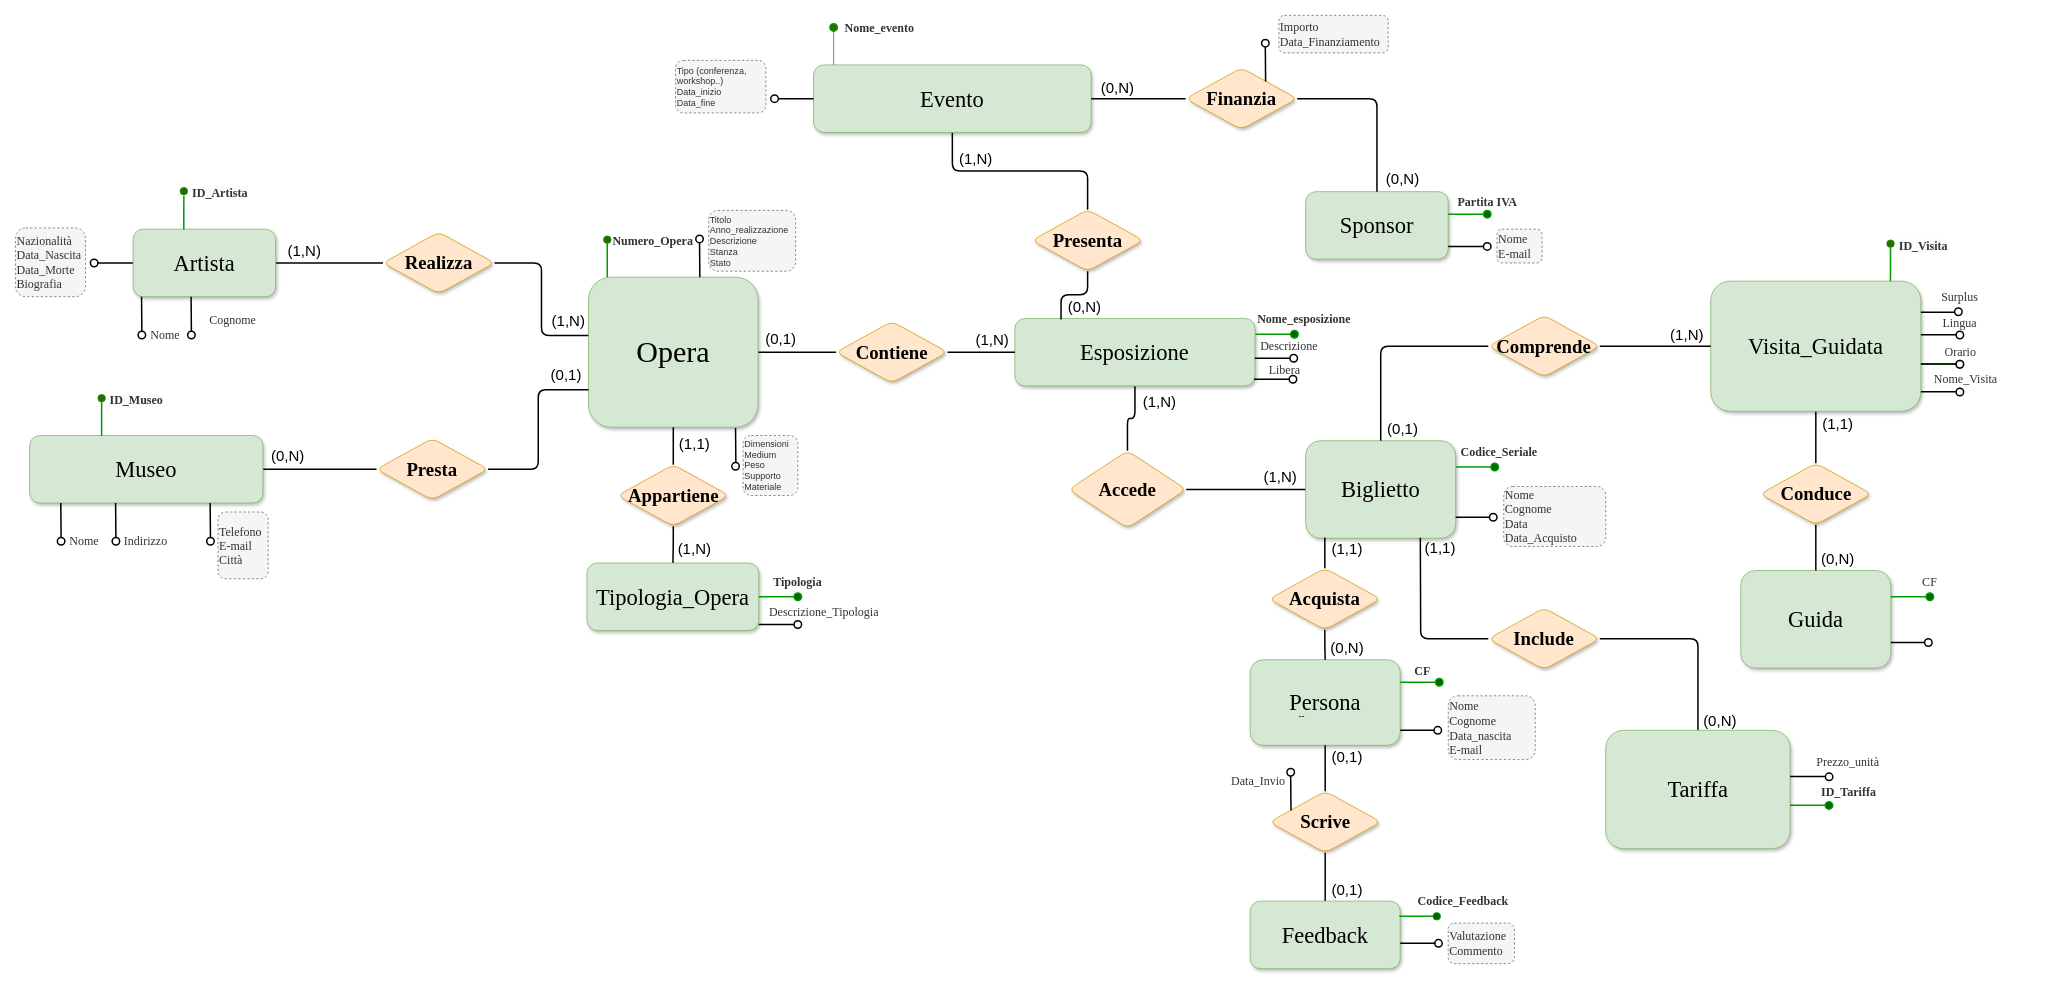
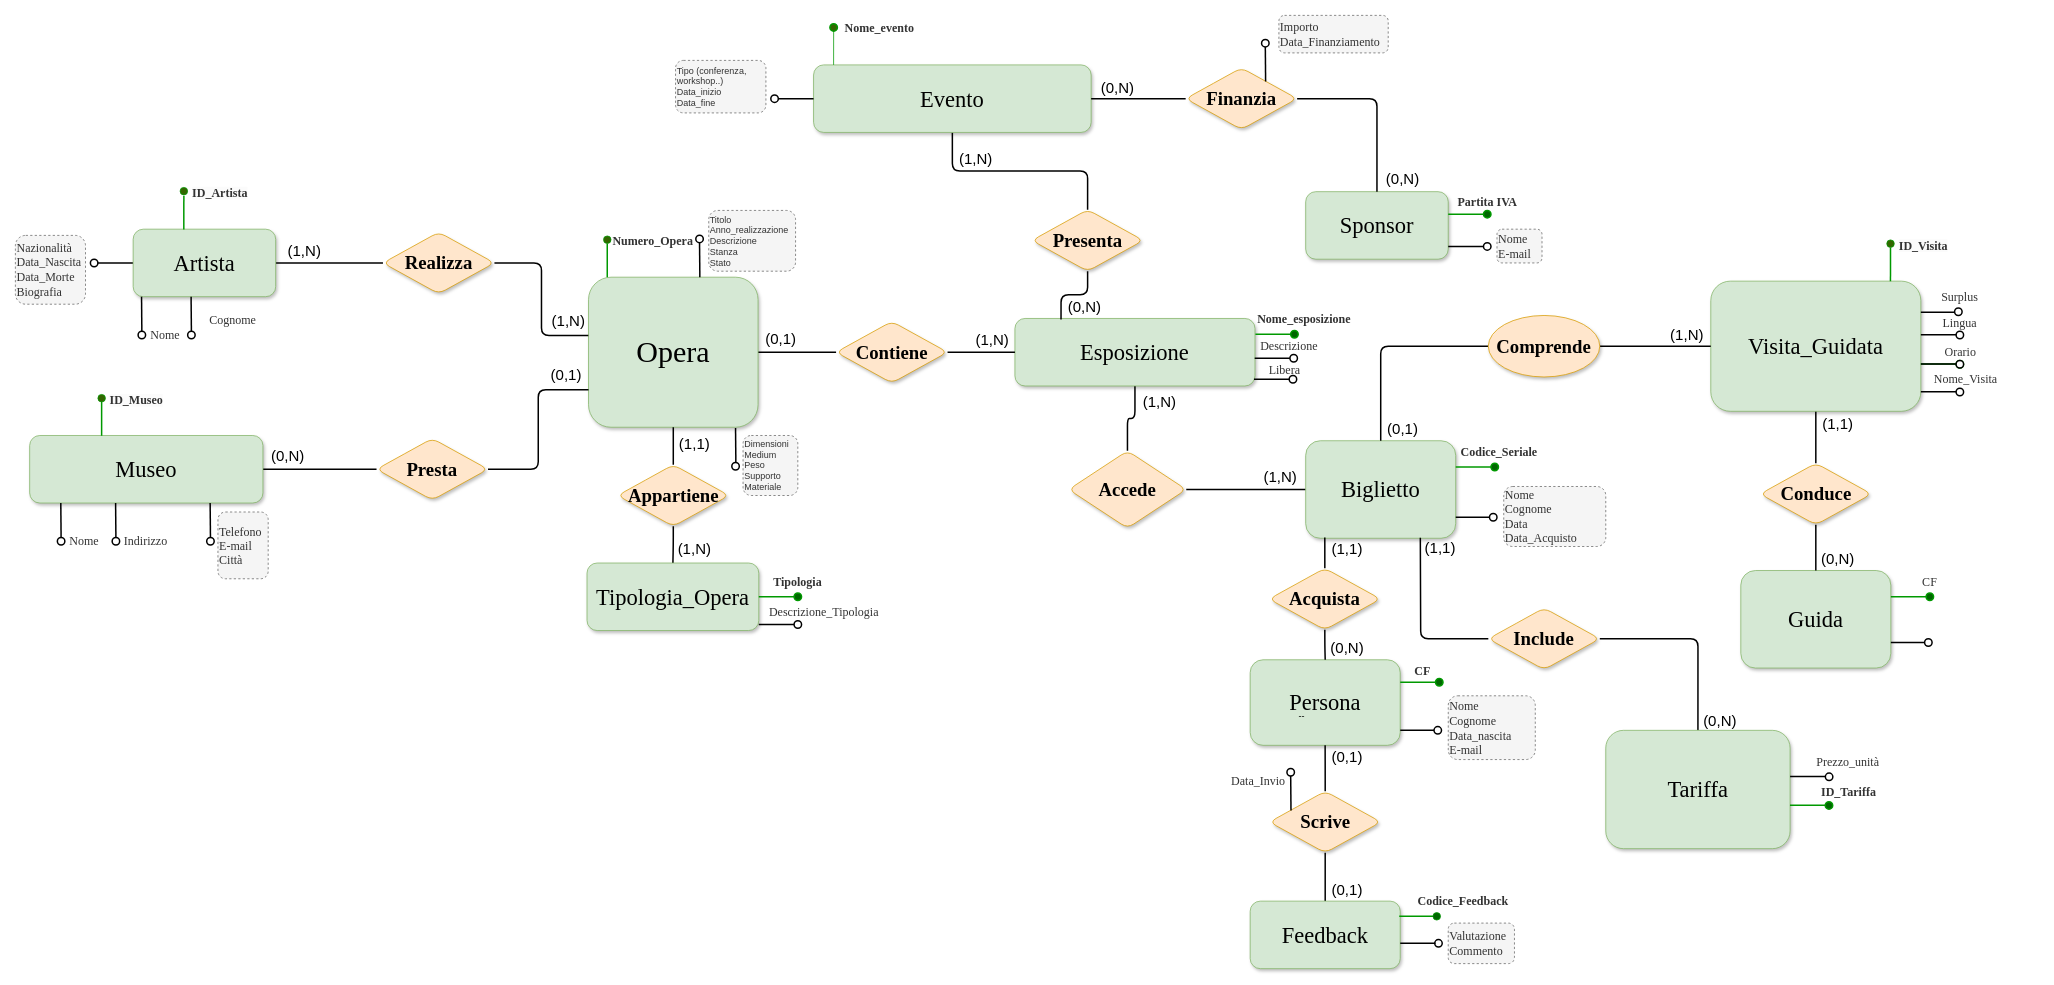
(50, 262) -> (50, 270)
(1544, 346) -> (1544, 346)
